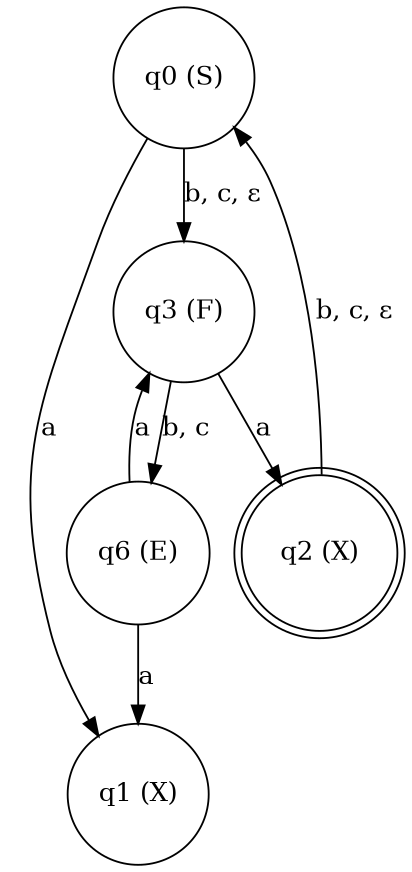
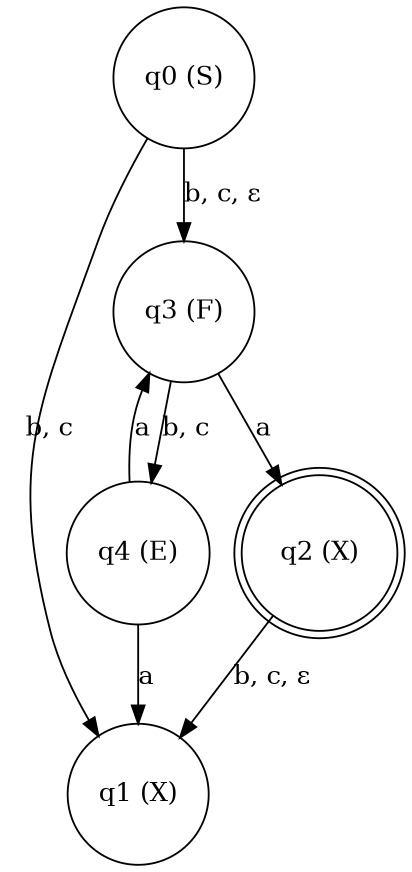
(306, 303) -> (232, 669)
(49, 429) -> (49, 429)
(138, 553) -> (138, 553)
